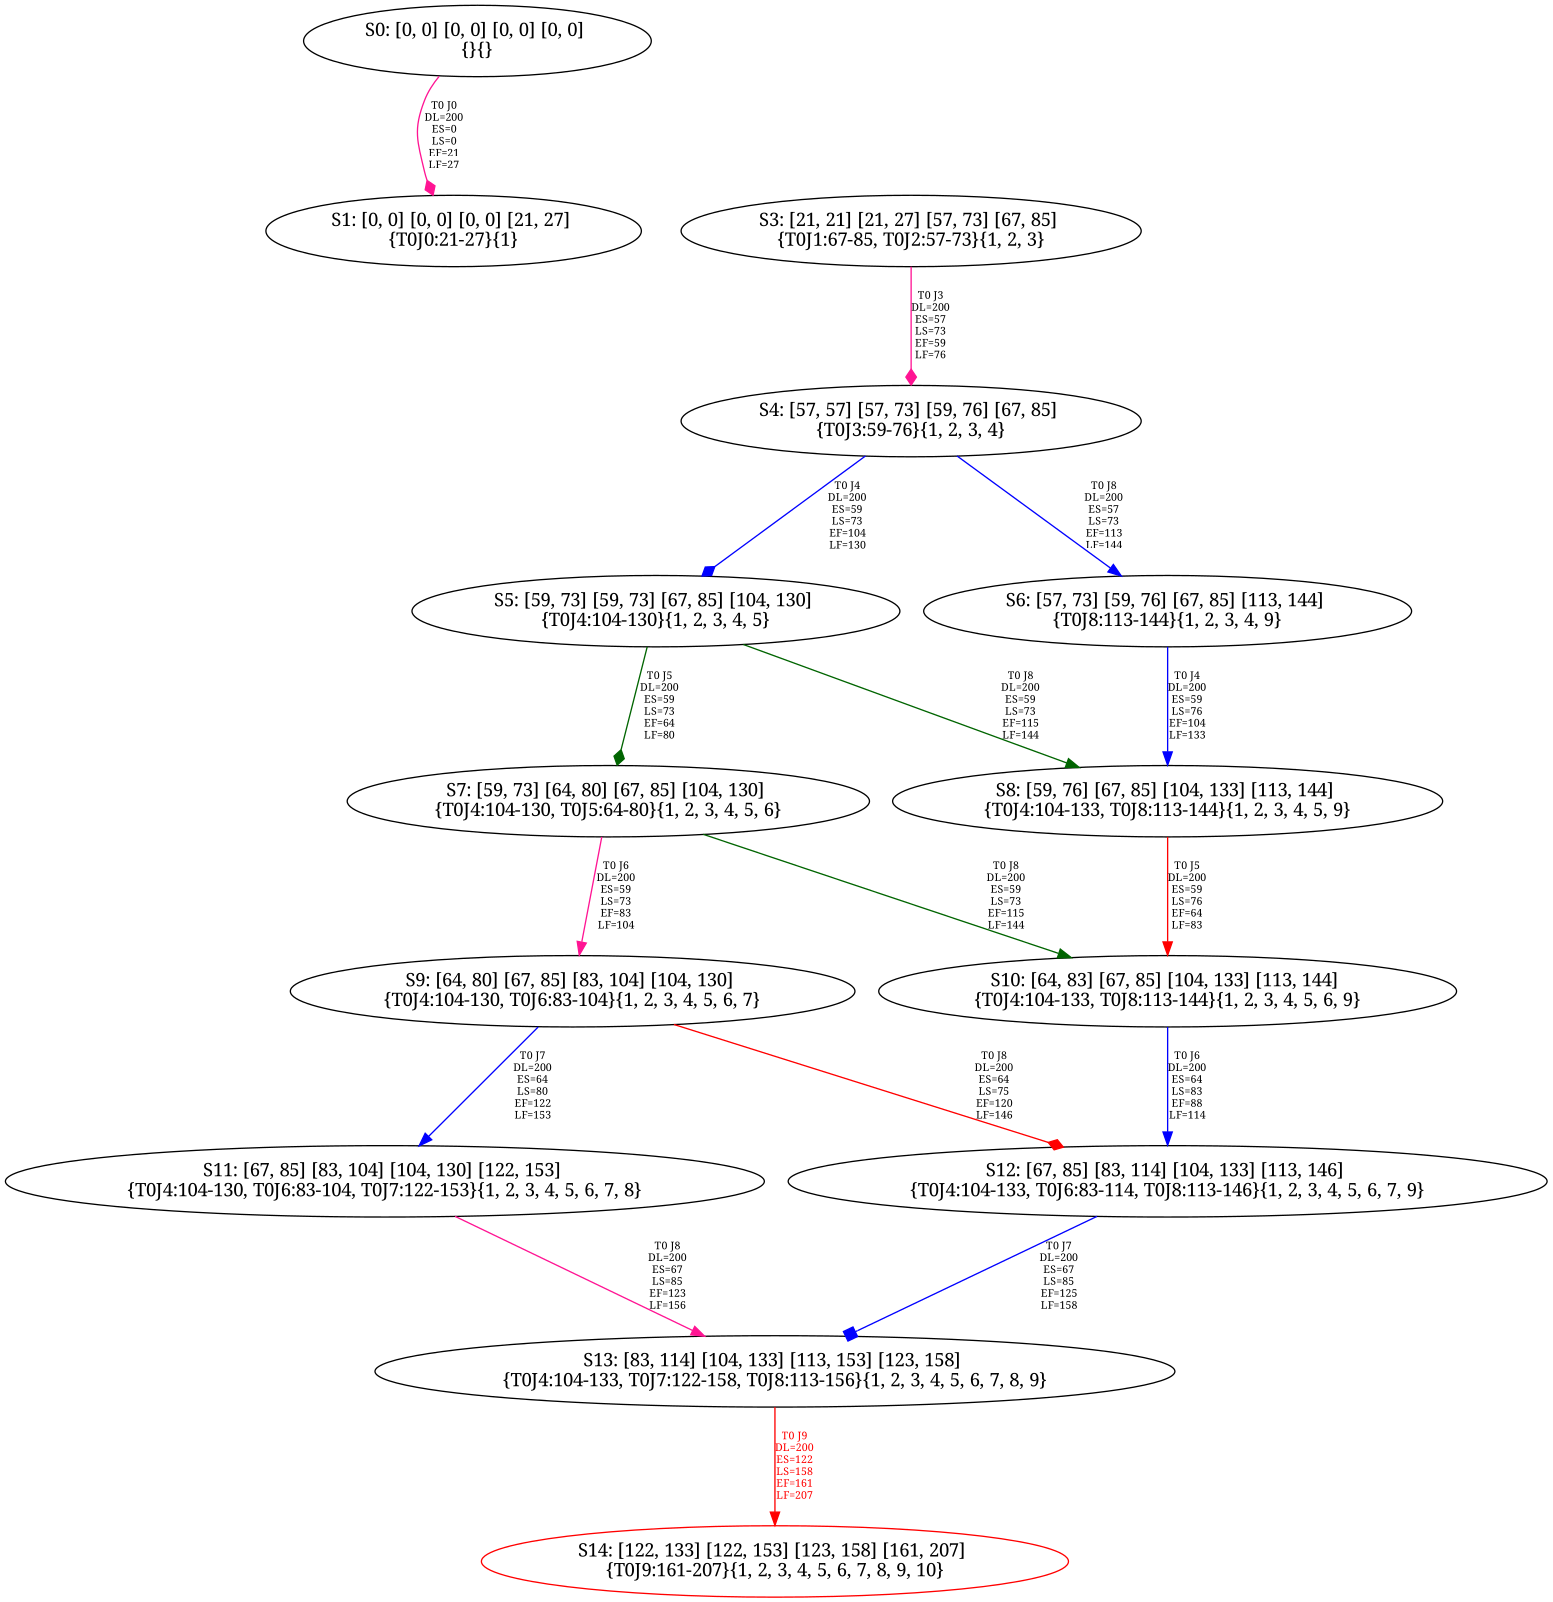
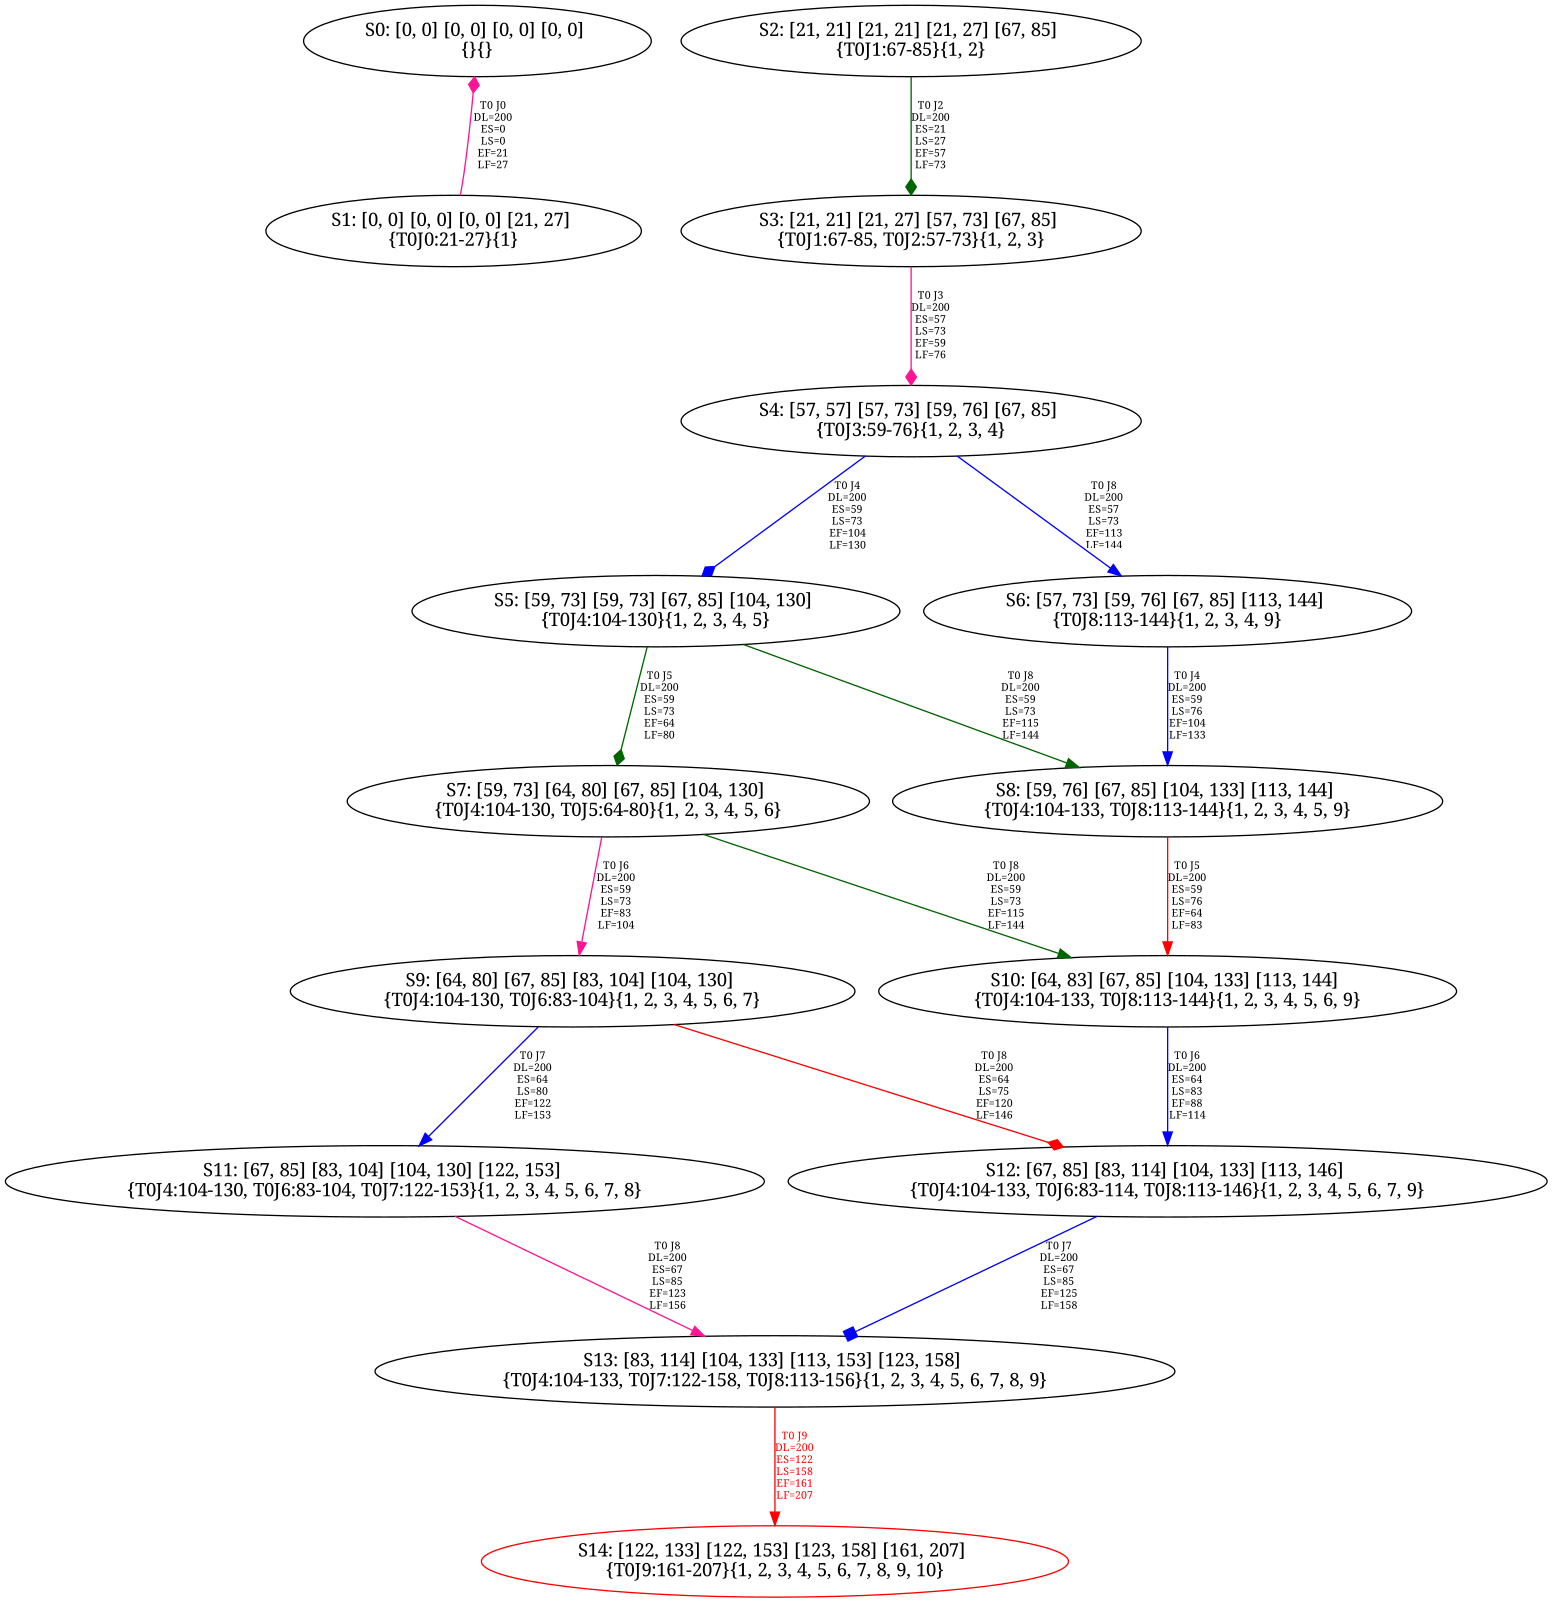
none -> (911, 41)
(418, 126) -> (468, 144)
